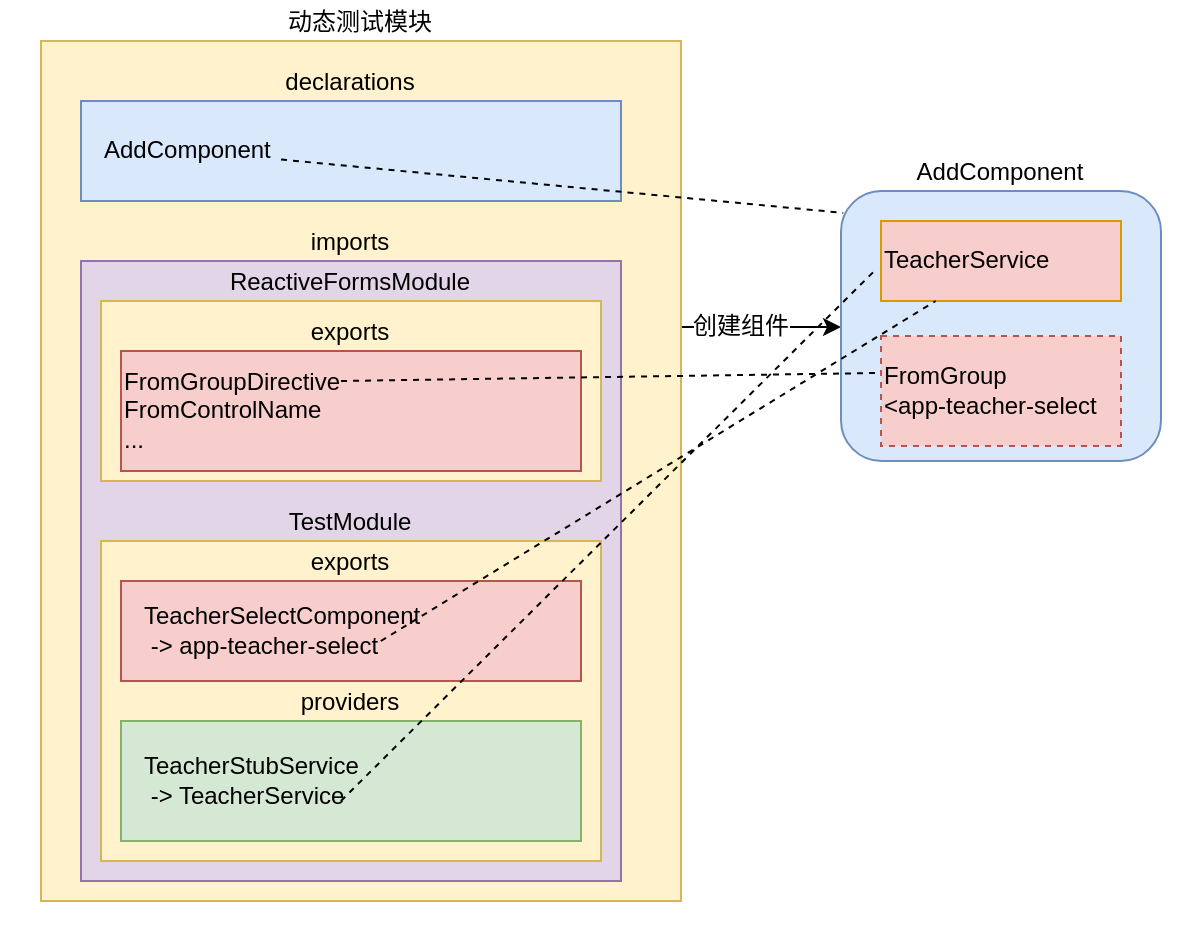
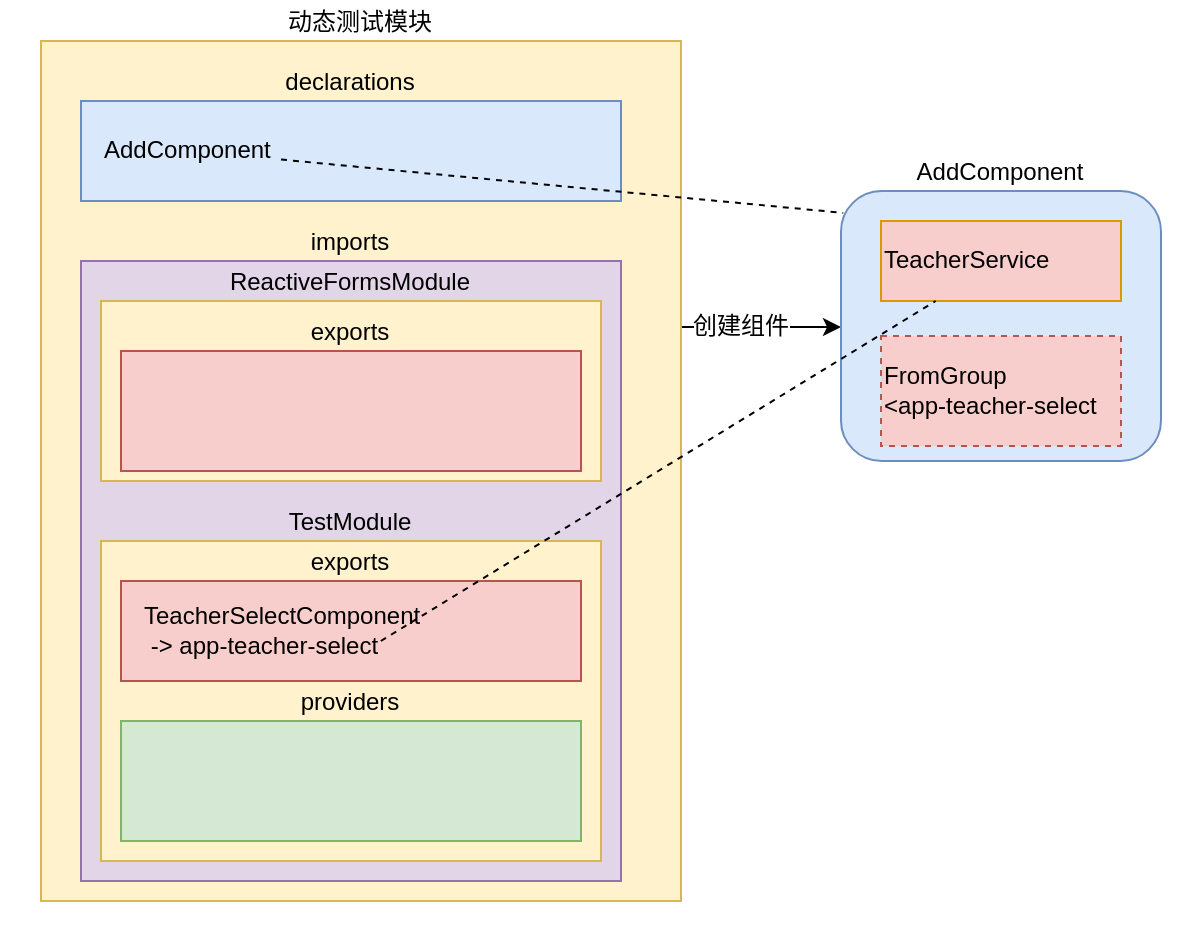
(552, 378) -> none
(261, 411) -> none
(515, 628) -> none
(351, 781) -> none
